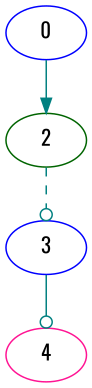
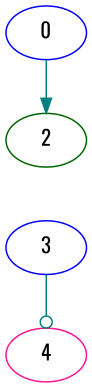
(46, 188) -> none
